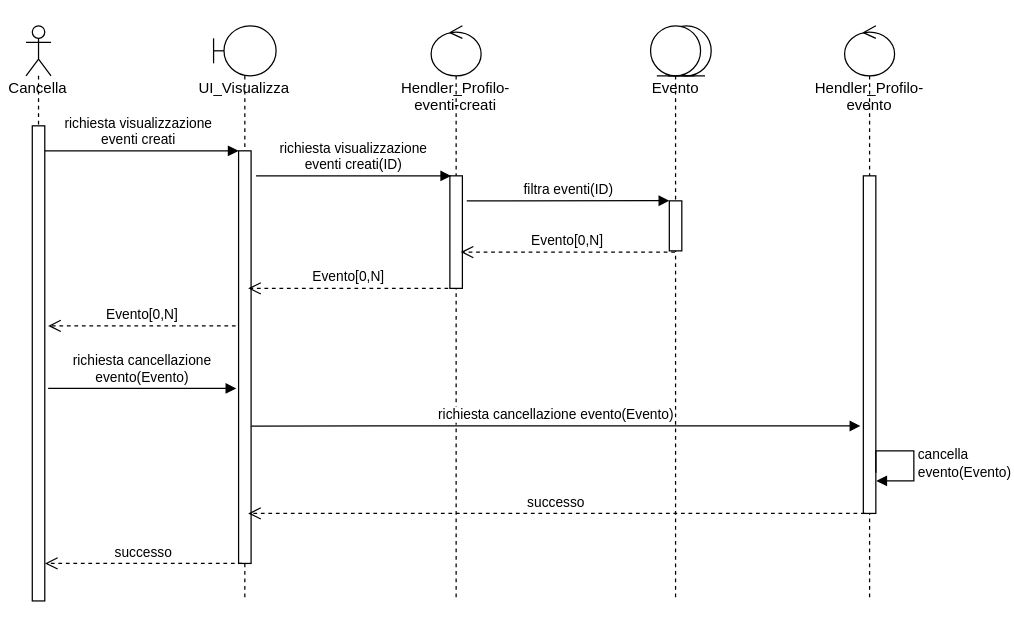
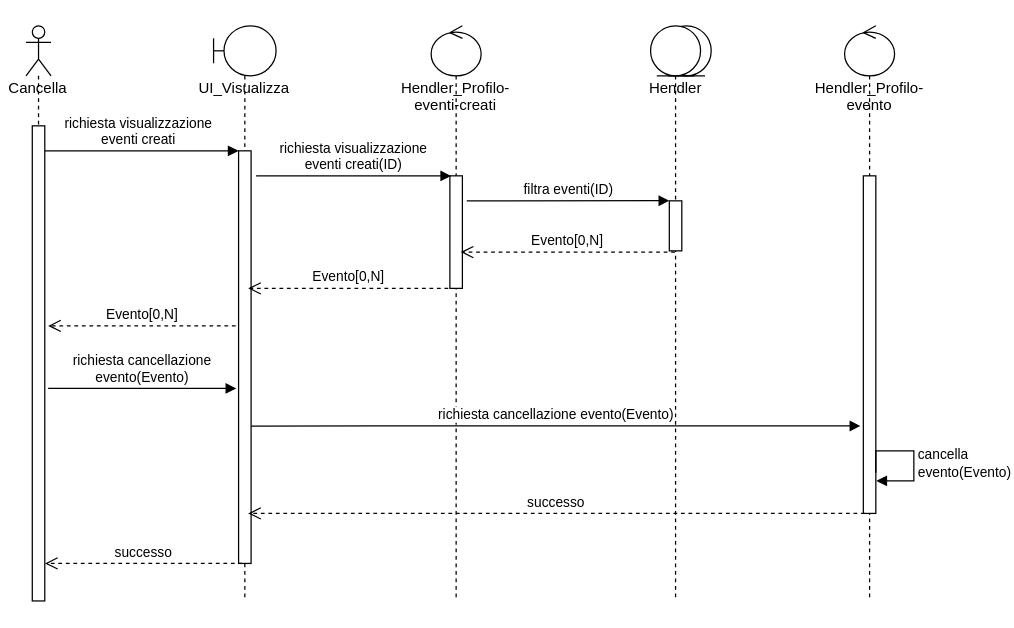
(676, 97) -> (676, 97)
